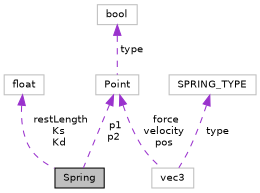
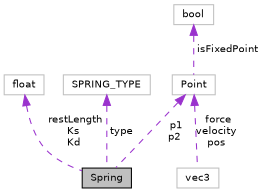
(130, 50) -> (226, 50)
(195, 137) -> (107, 137)
